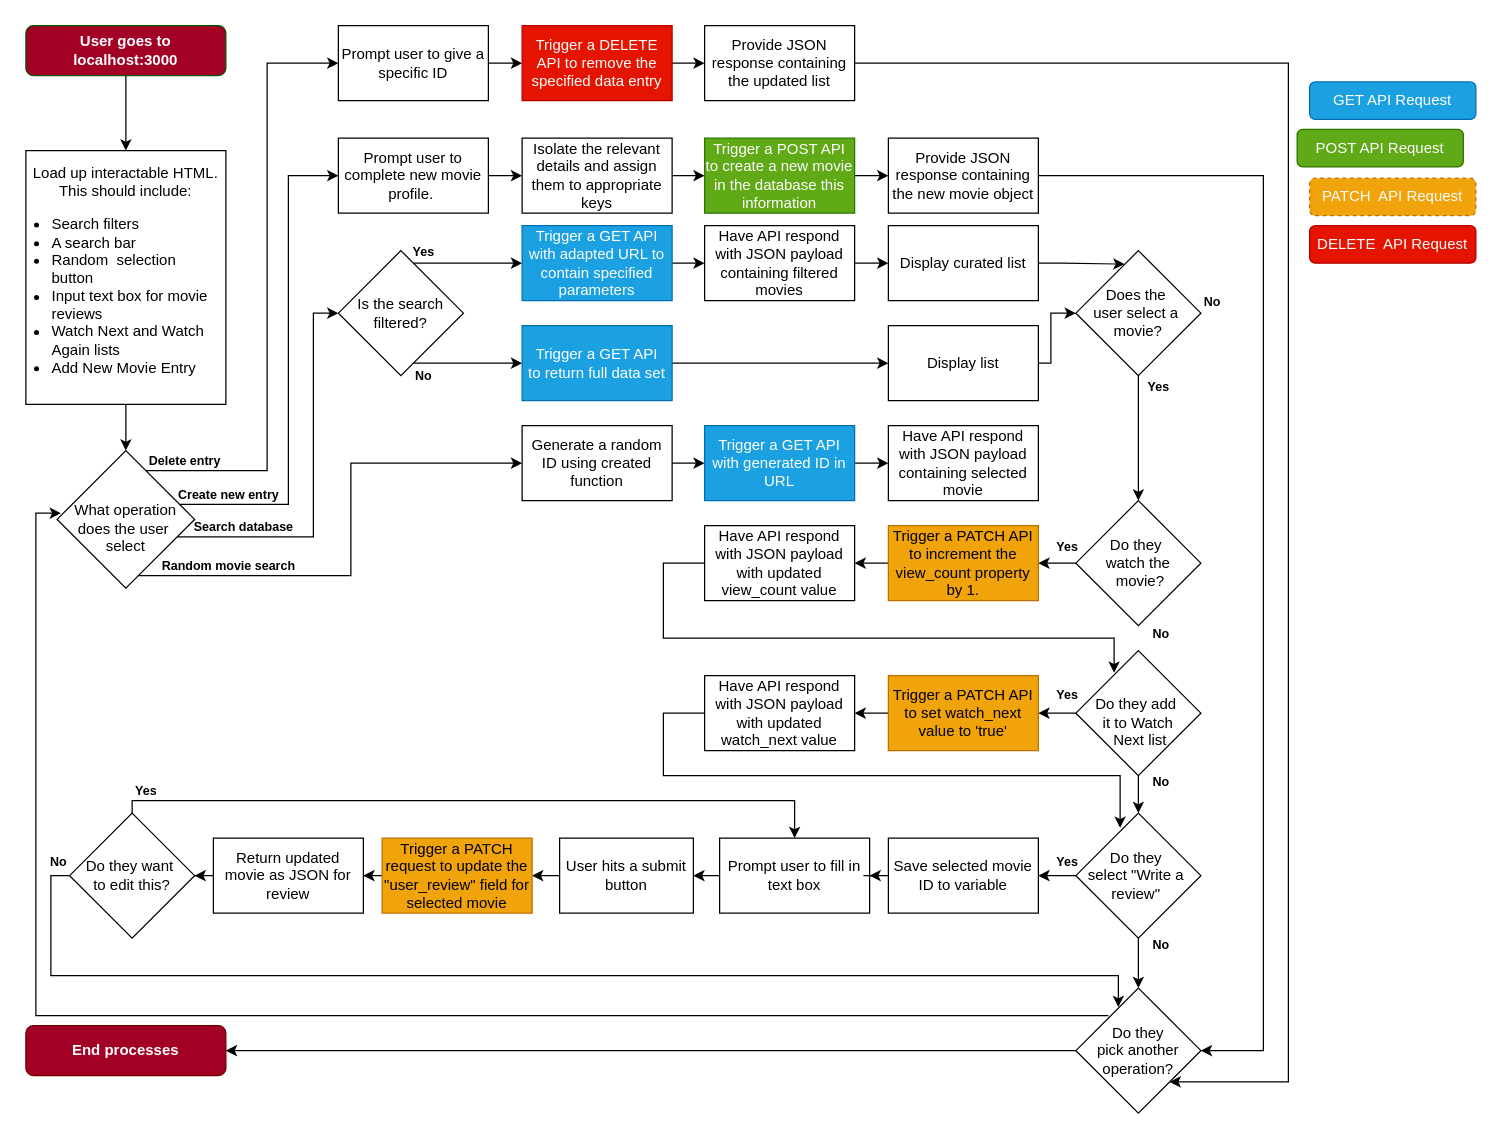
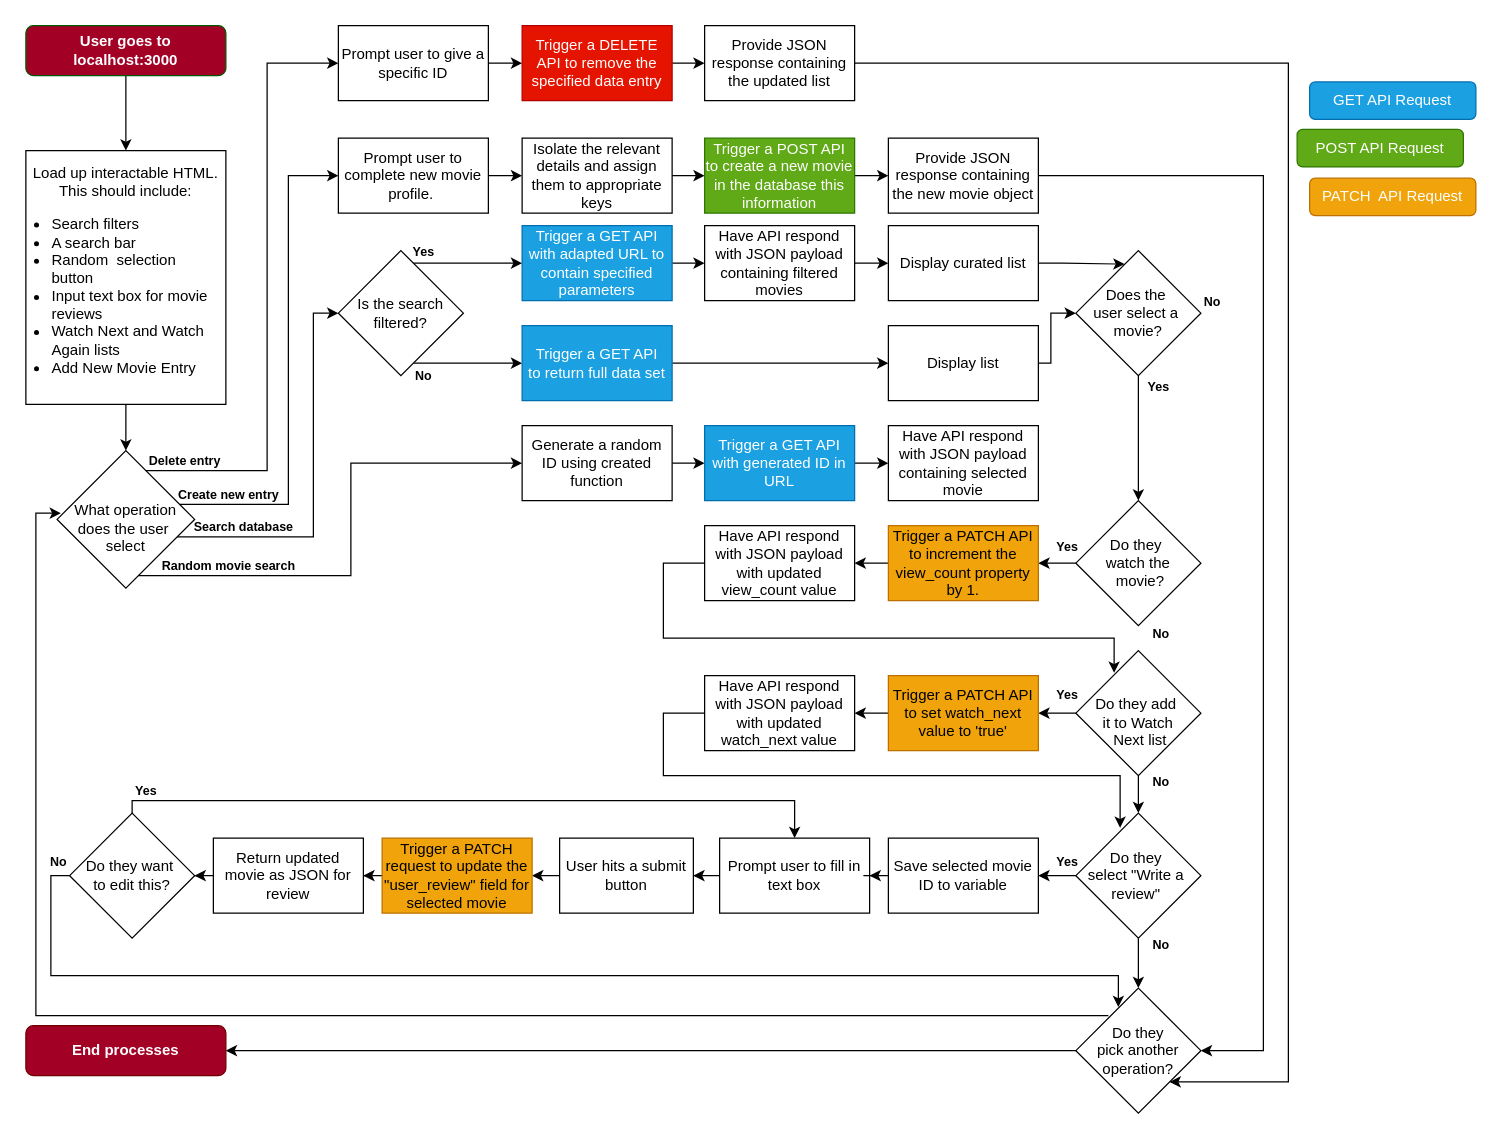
(1393, 197) -> (1393, 197)
(1393, 244) -> none
